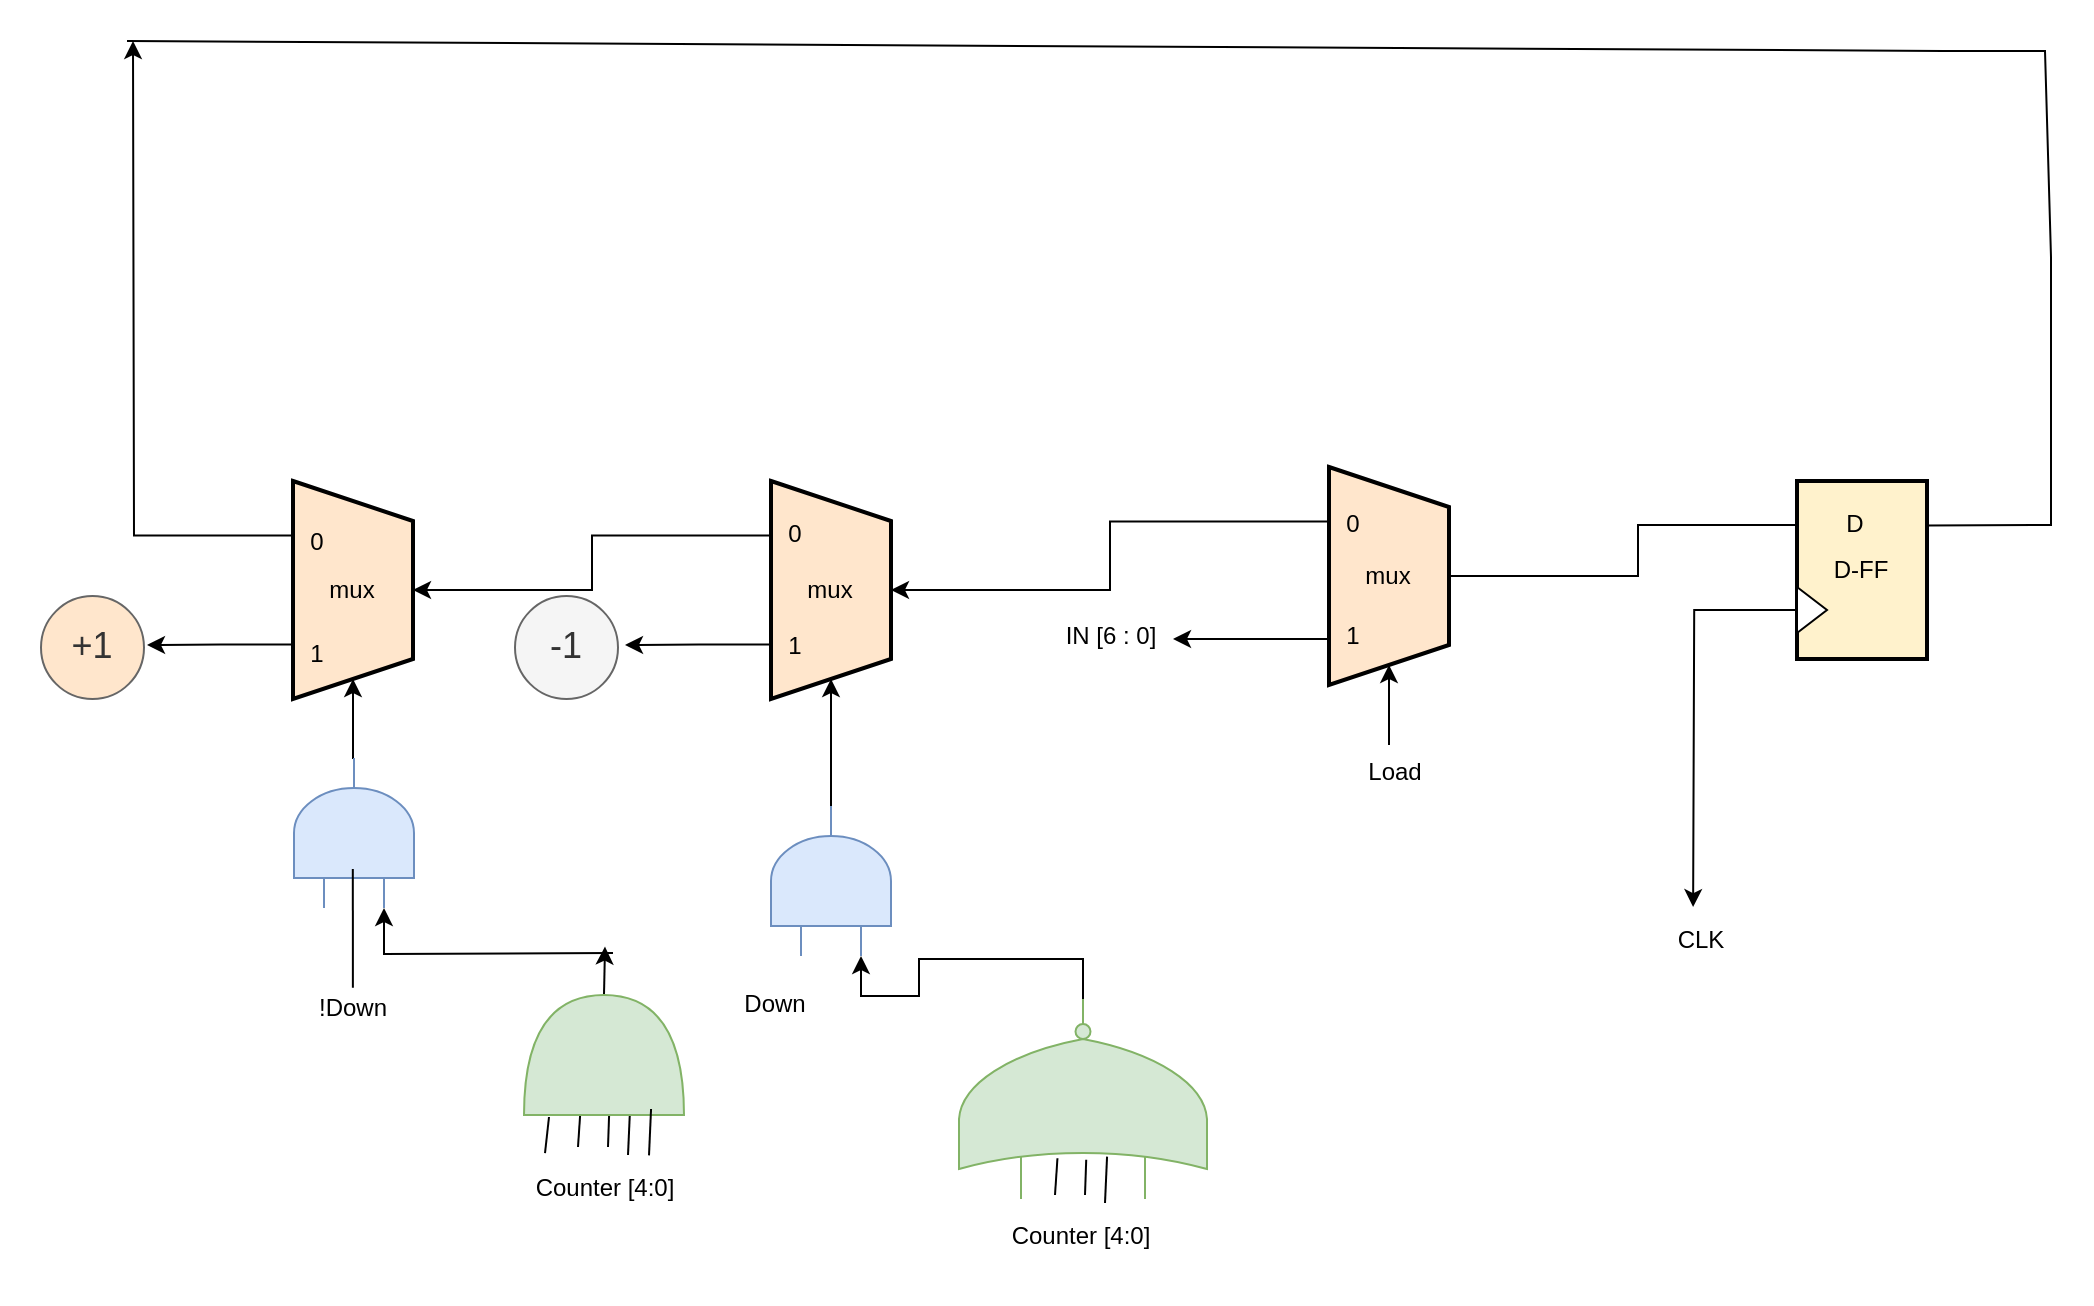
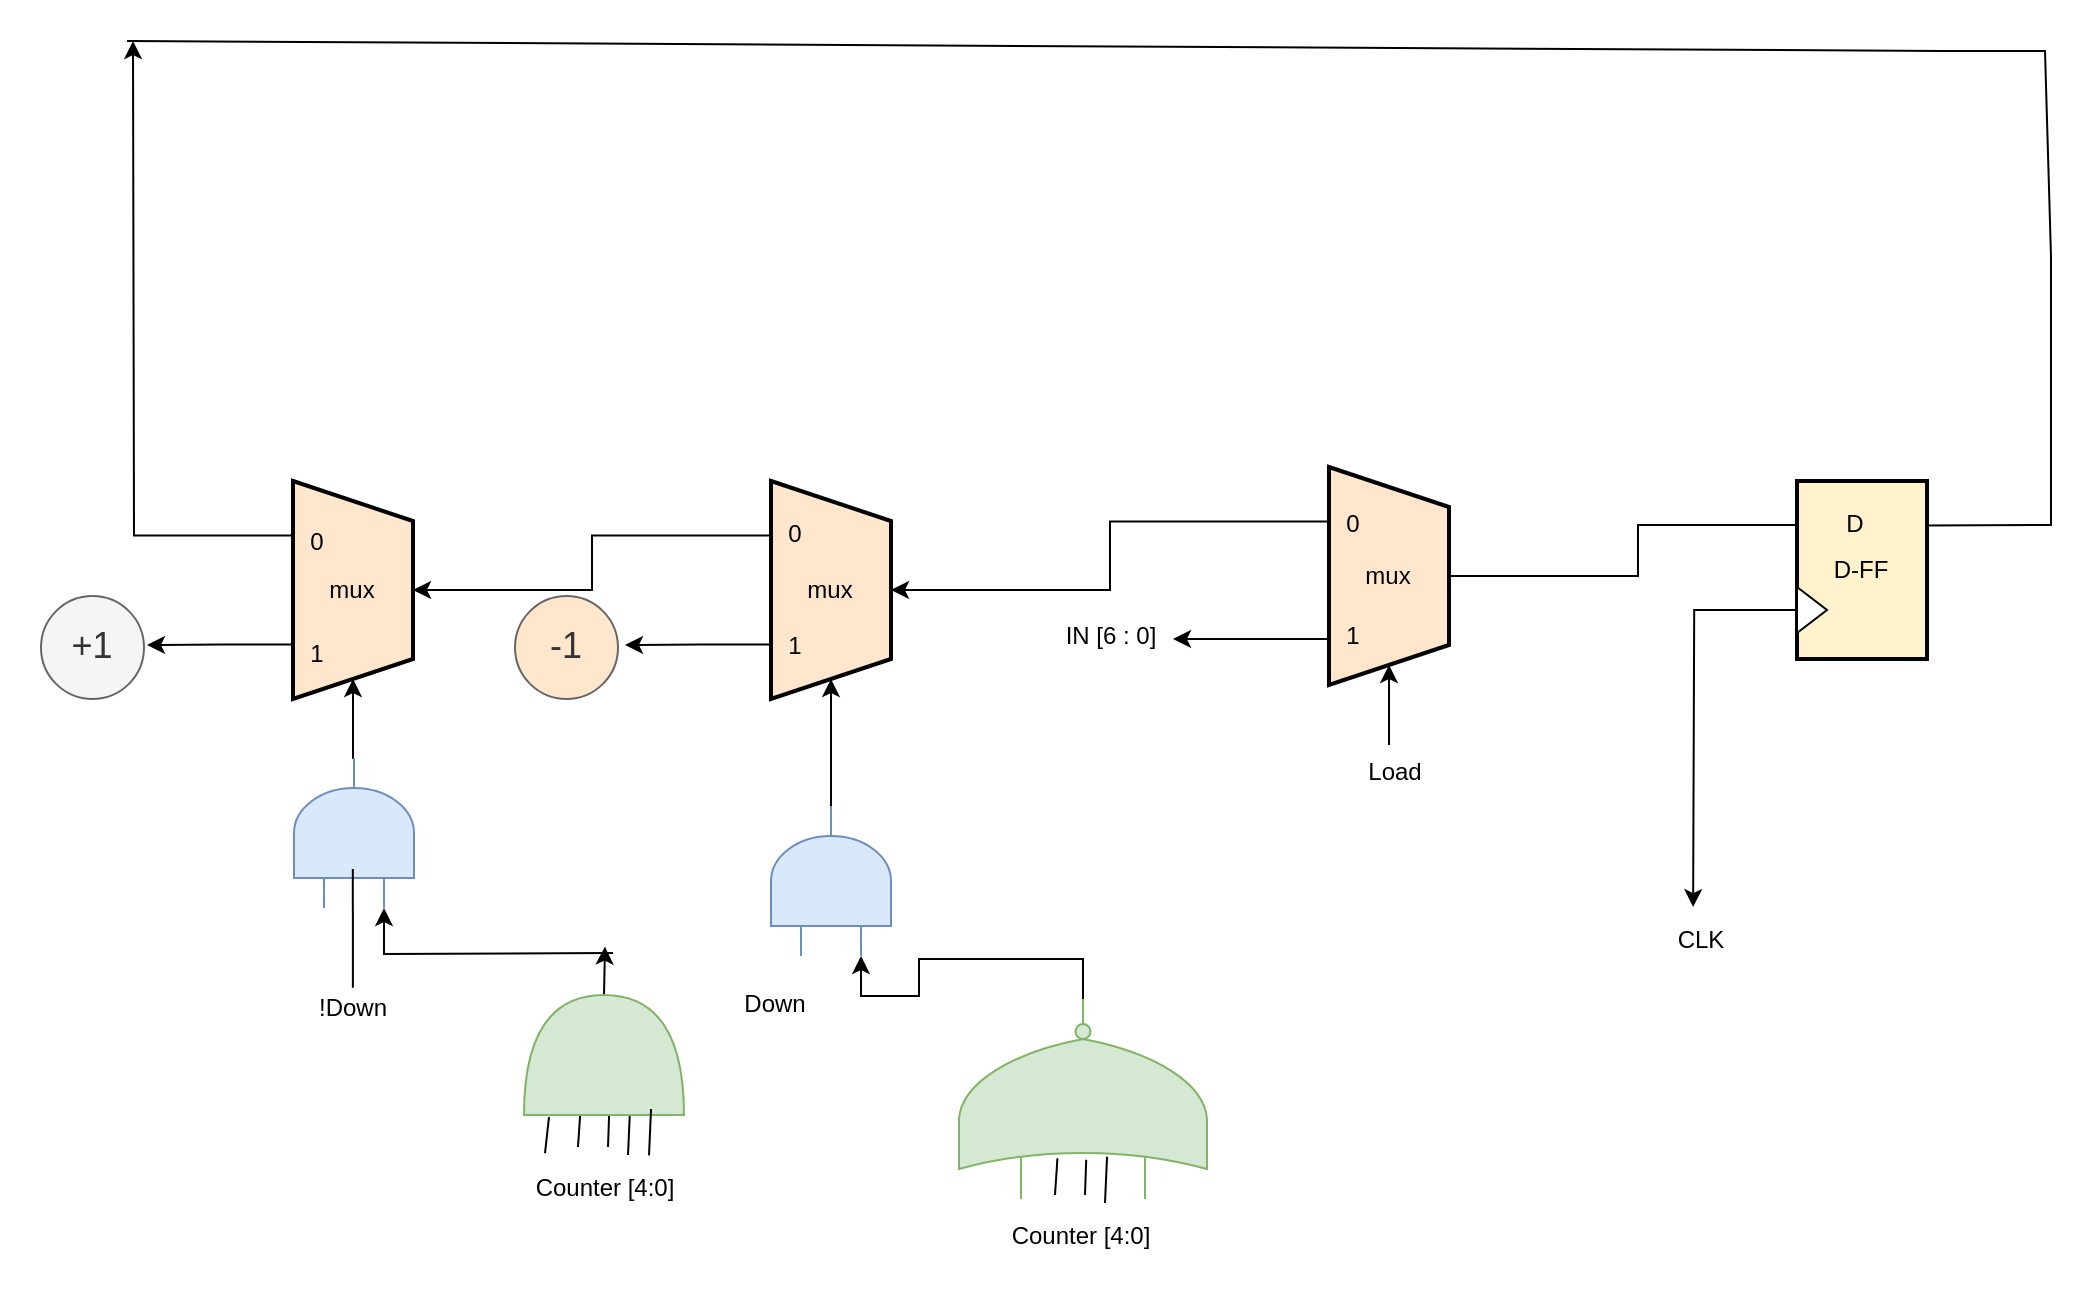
(93, 648) -> (93, 648)
(567, 648) -> (567, 648)
